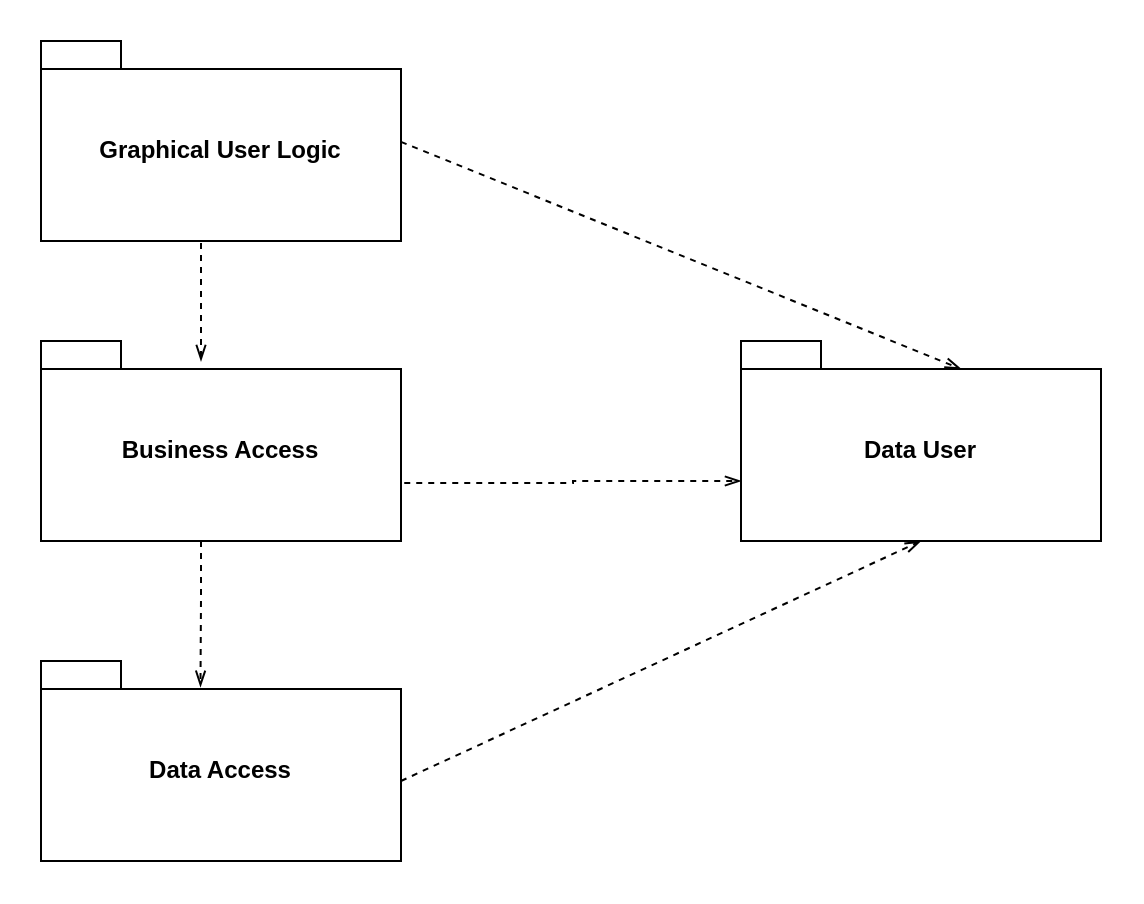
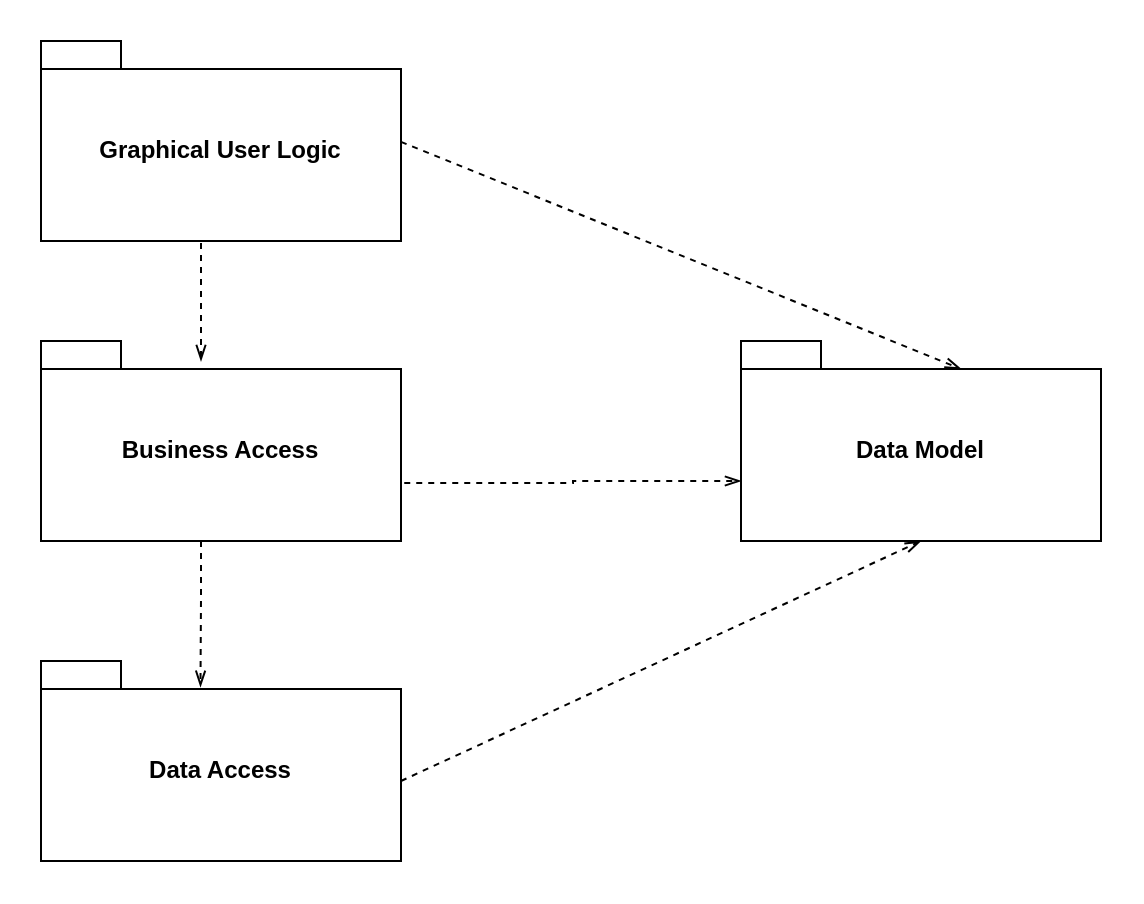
(921, 451) -> (921, 451)
